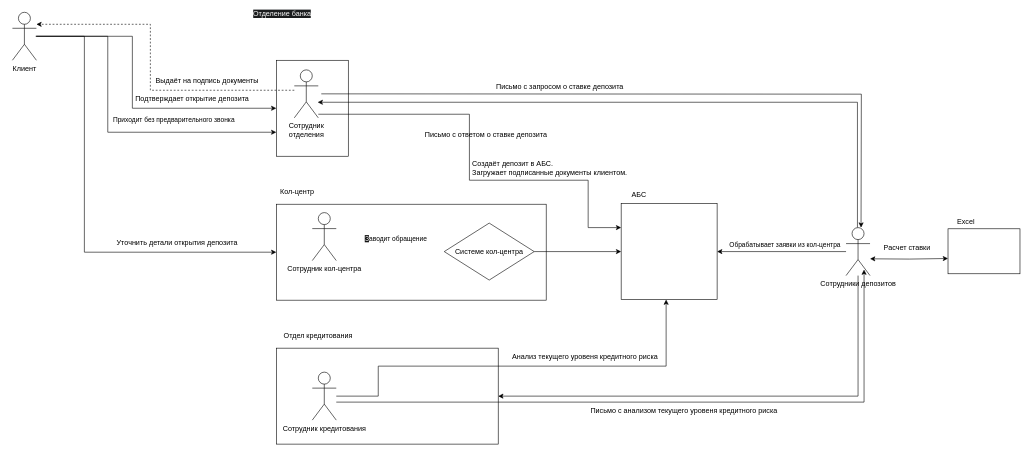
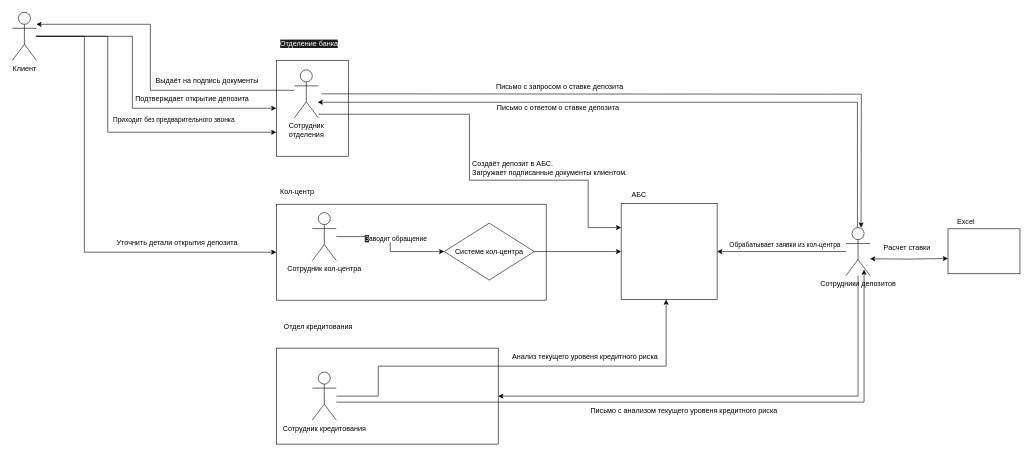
(282, 18) -> (309, 48)
(150, 74) -> (150, 74)
(486, 135) -> (558, 108)
none -> (413, 252)
(318, 336) -> (318, 327)
